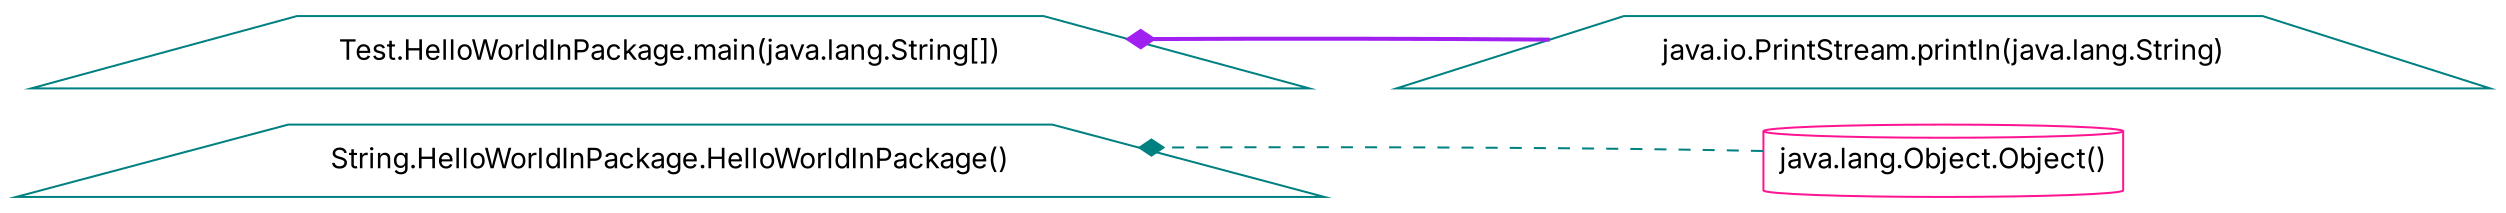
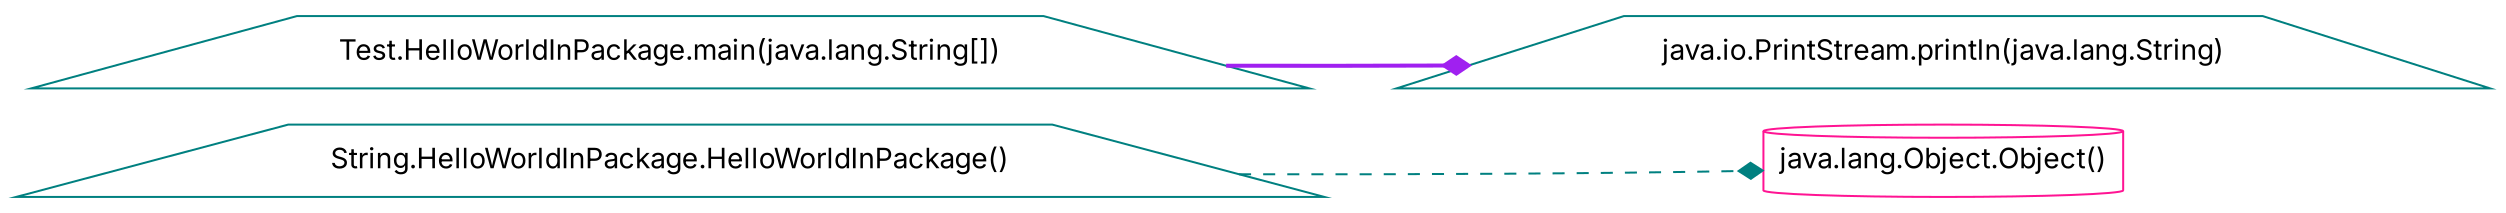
(1351, 39) -> (1335, 66)
(1463, 148) -> (1489, 174)
